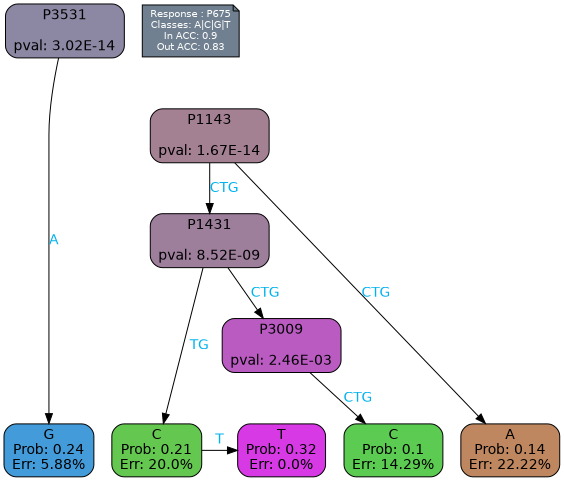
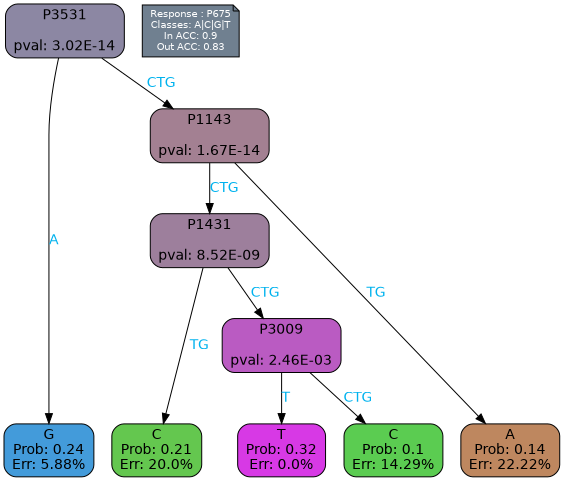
none -> (133, 81)
(376, 293) -> (376, 293)
(215, 450) -> (282, 393)
